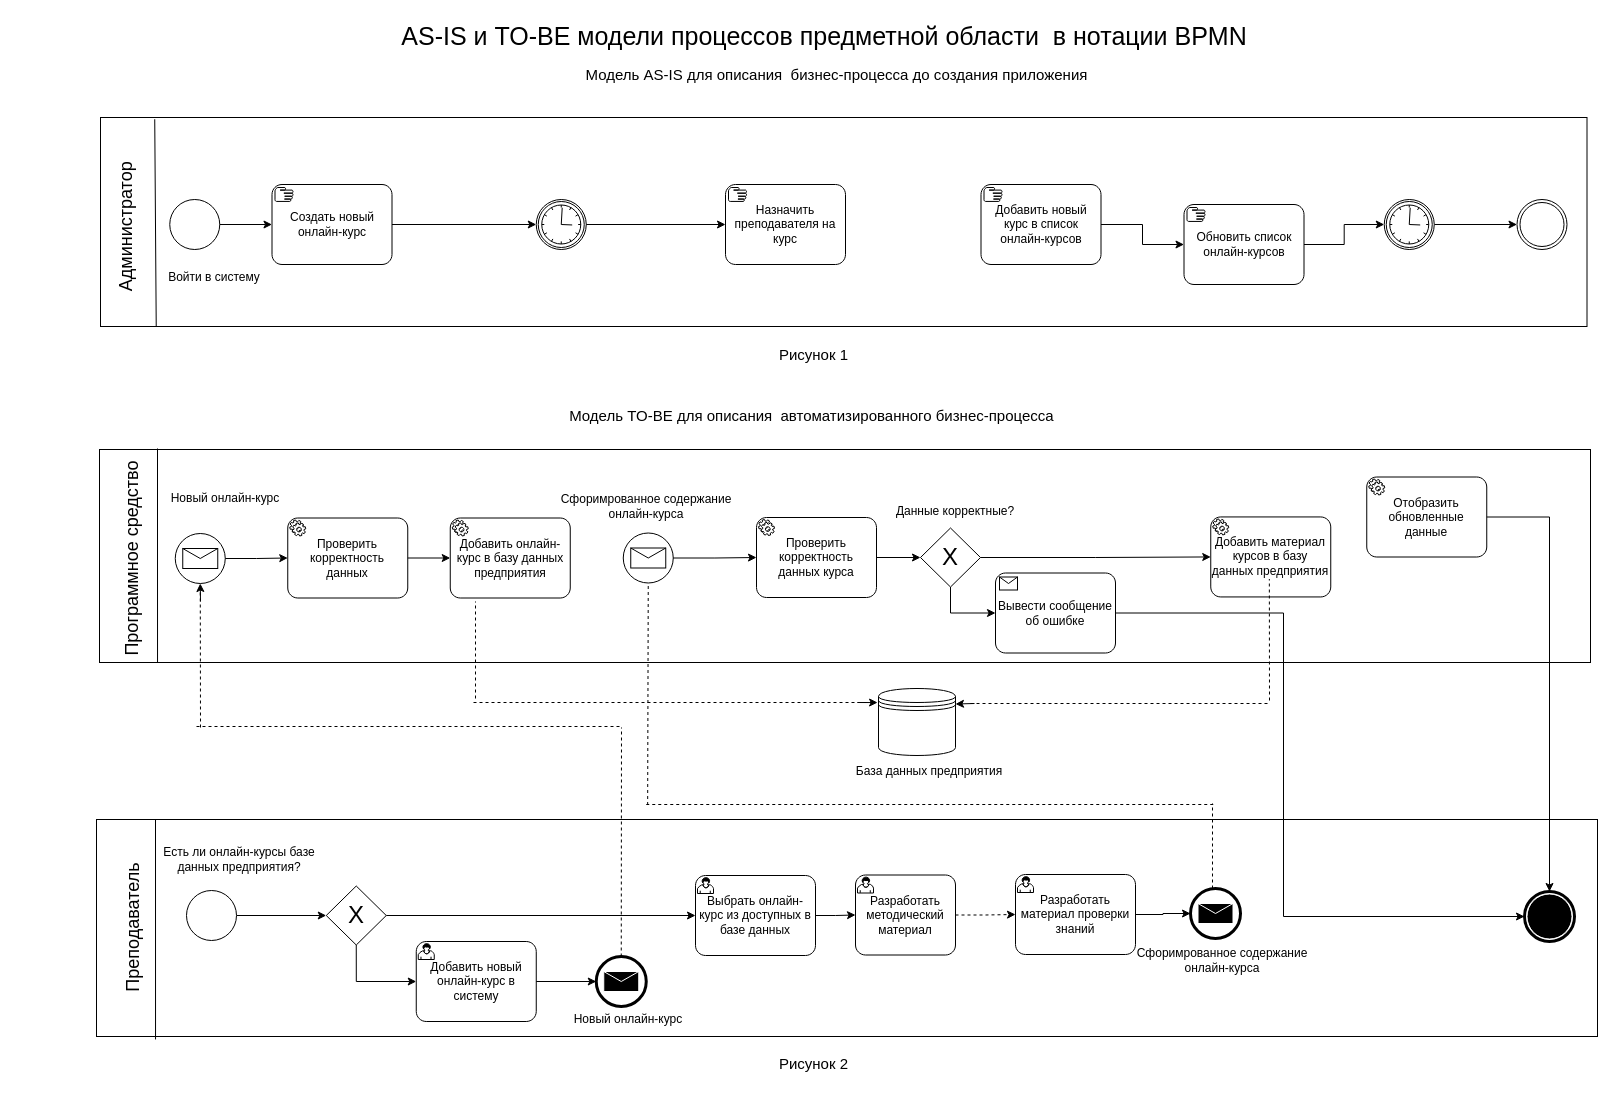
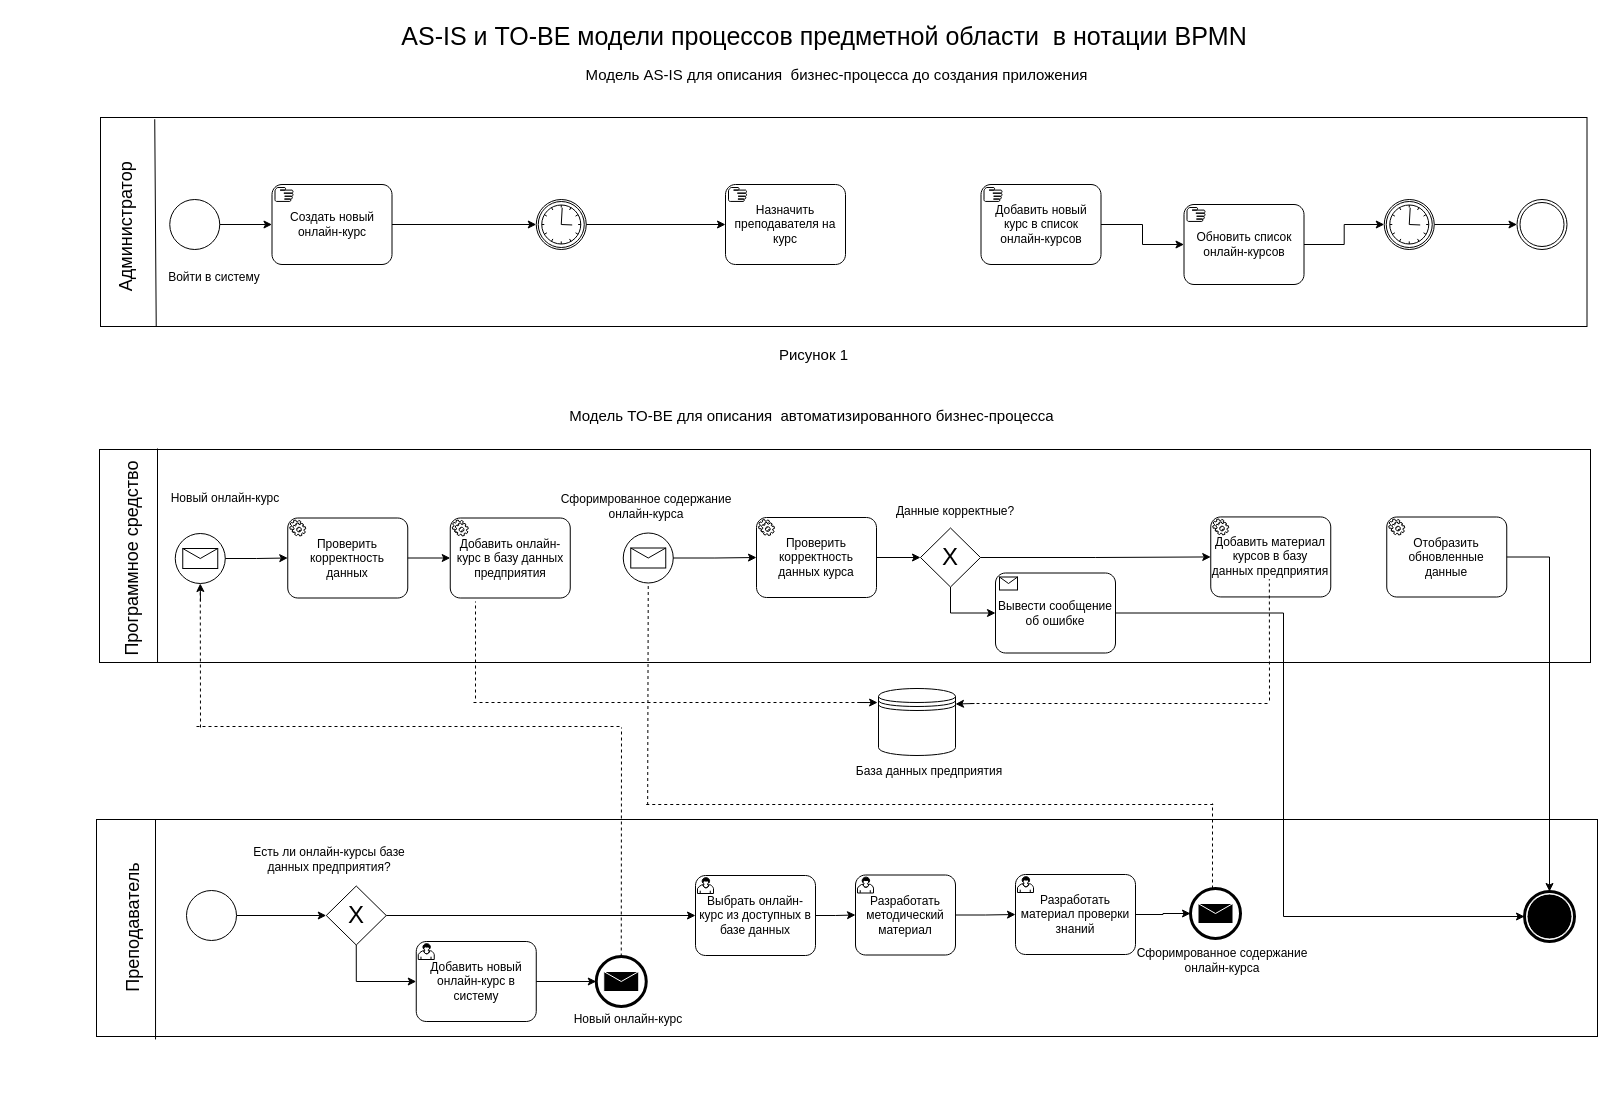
(1427, 517) -> (1447, 557)
(240, 860) -> (330, 860)
(983, 915) -> (983, 915)
(814, 1064) -> none
